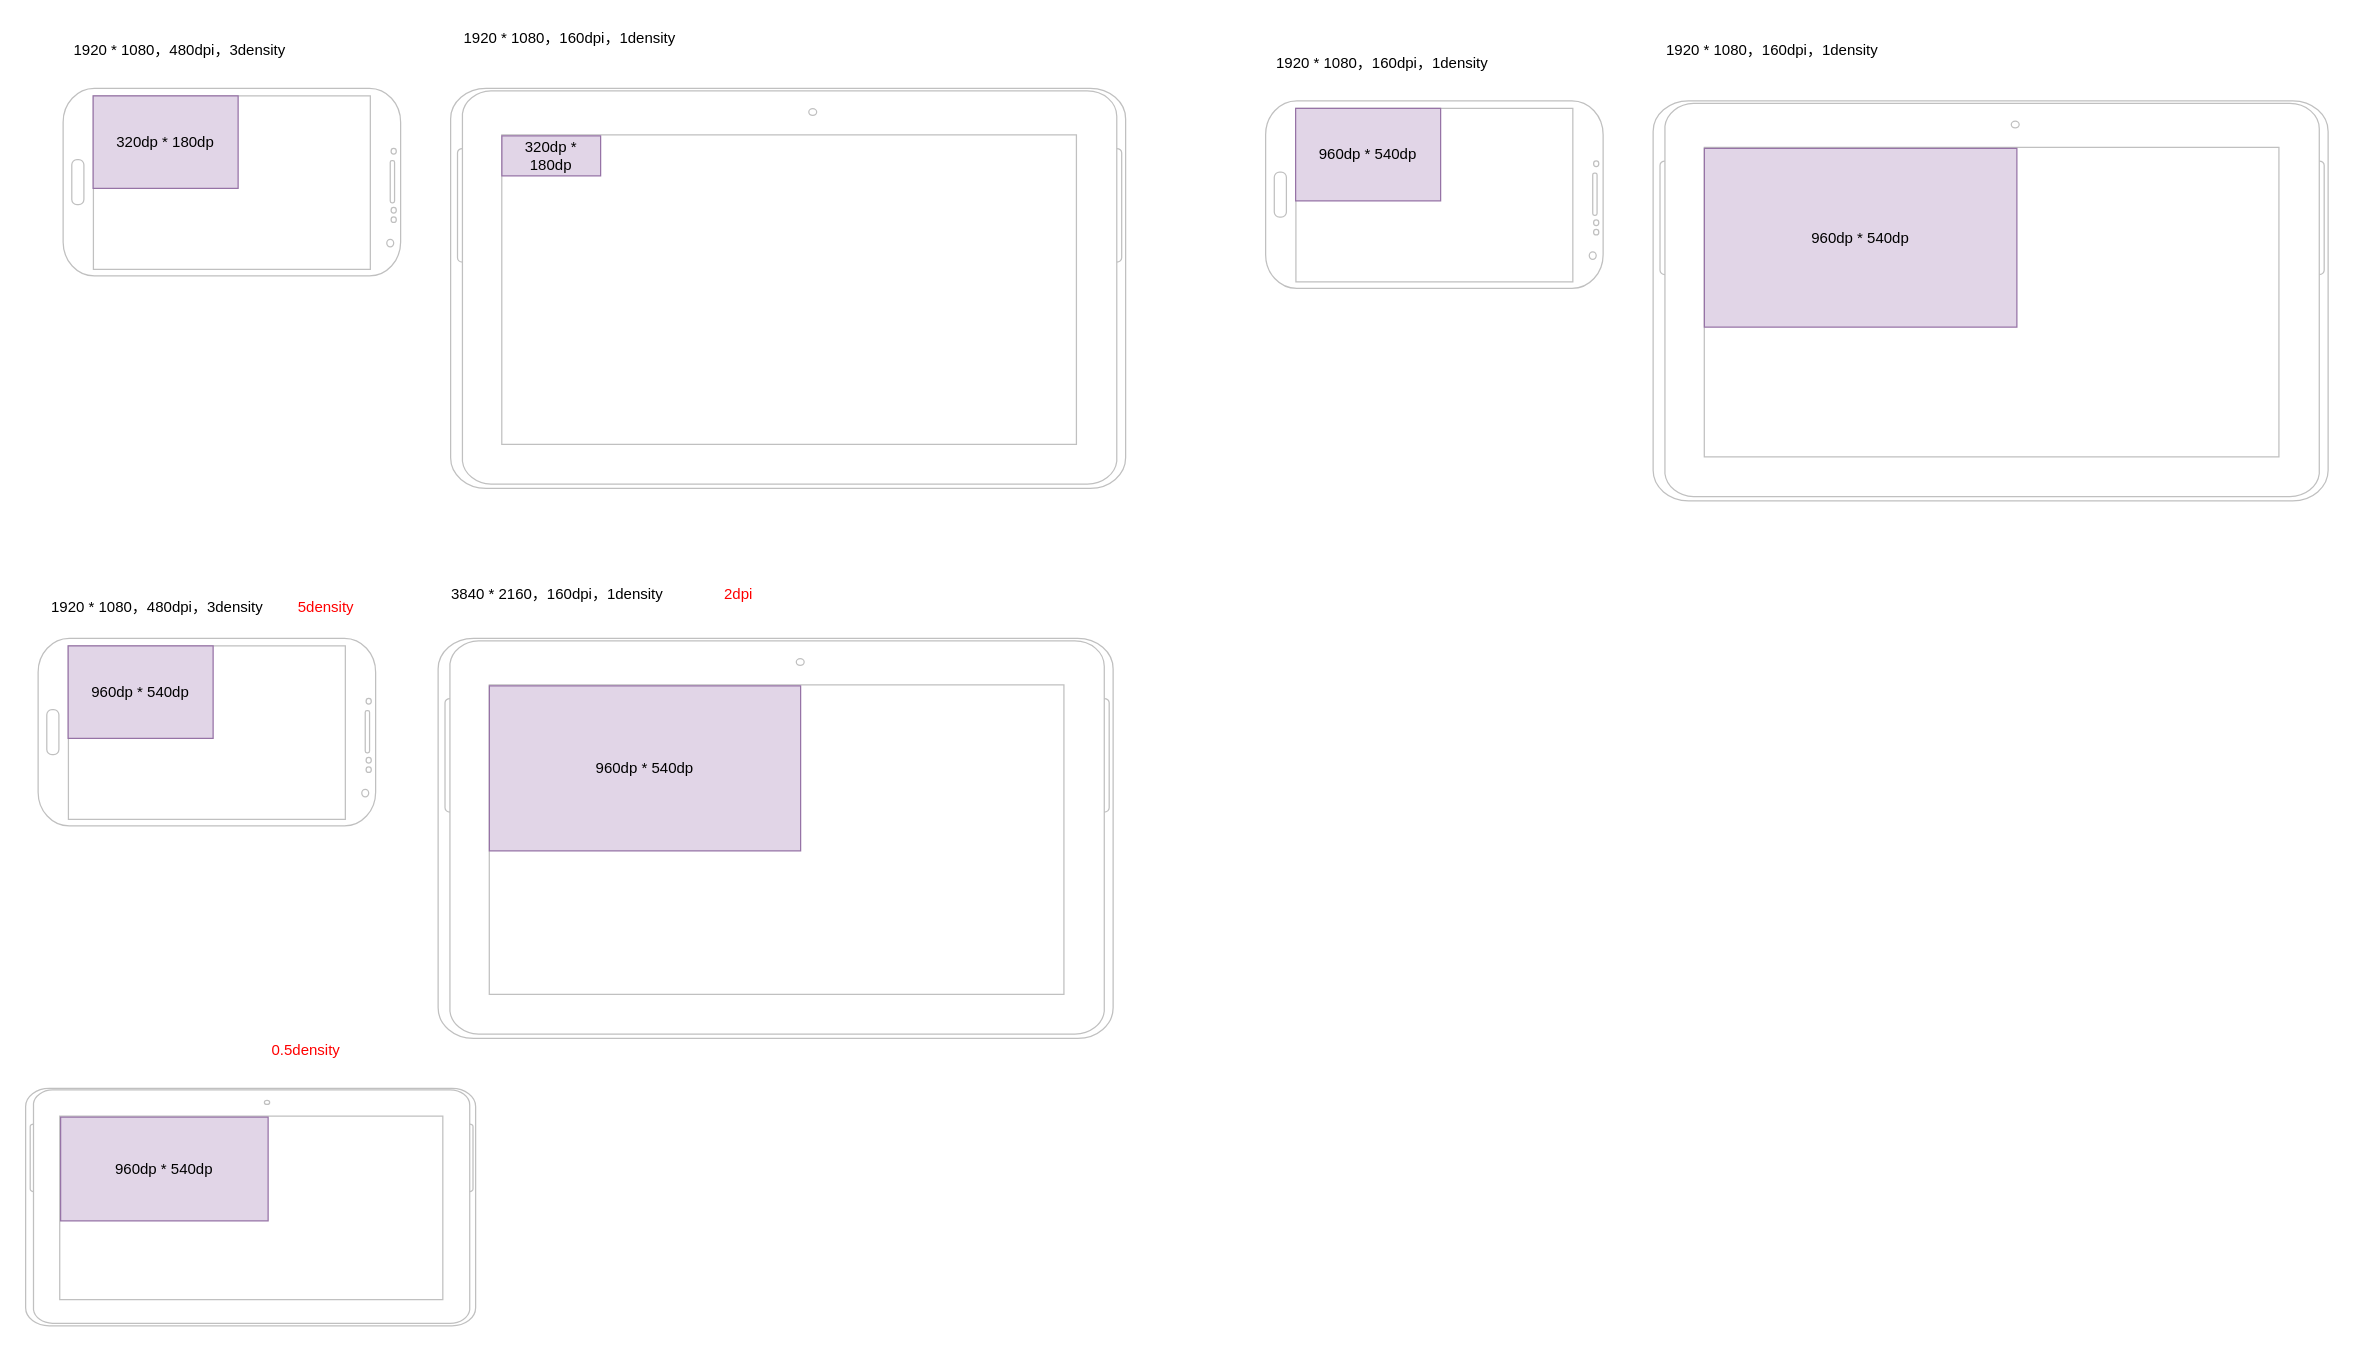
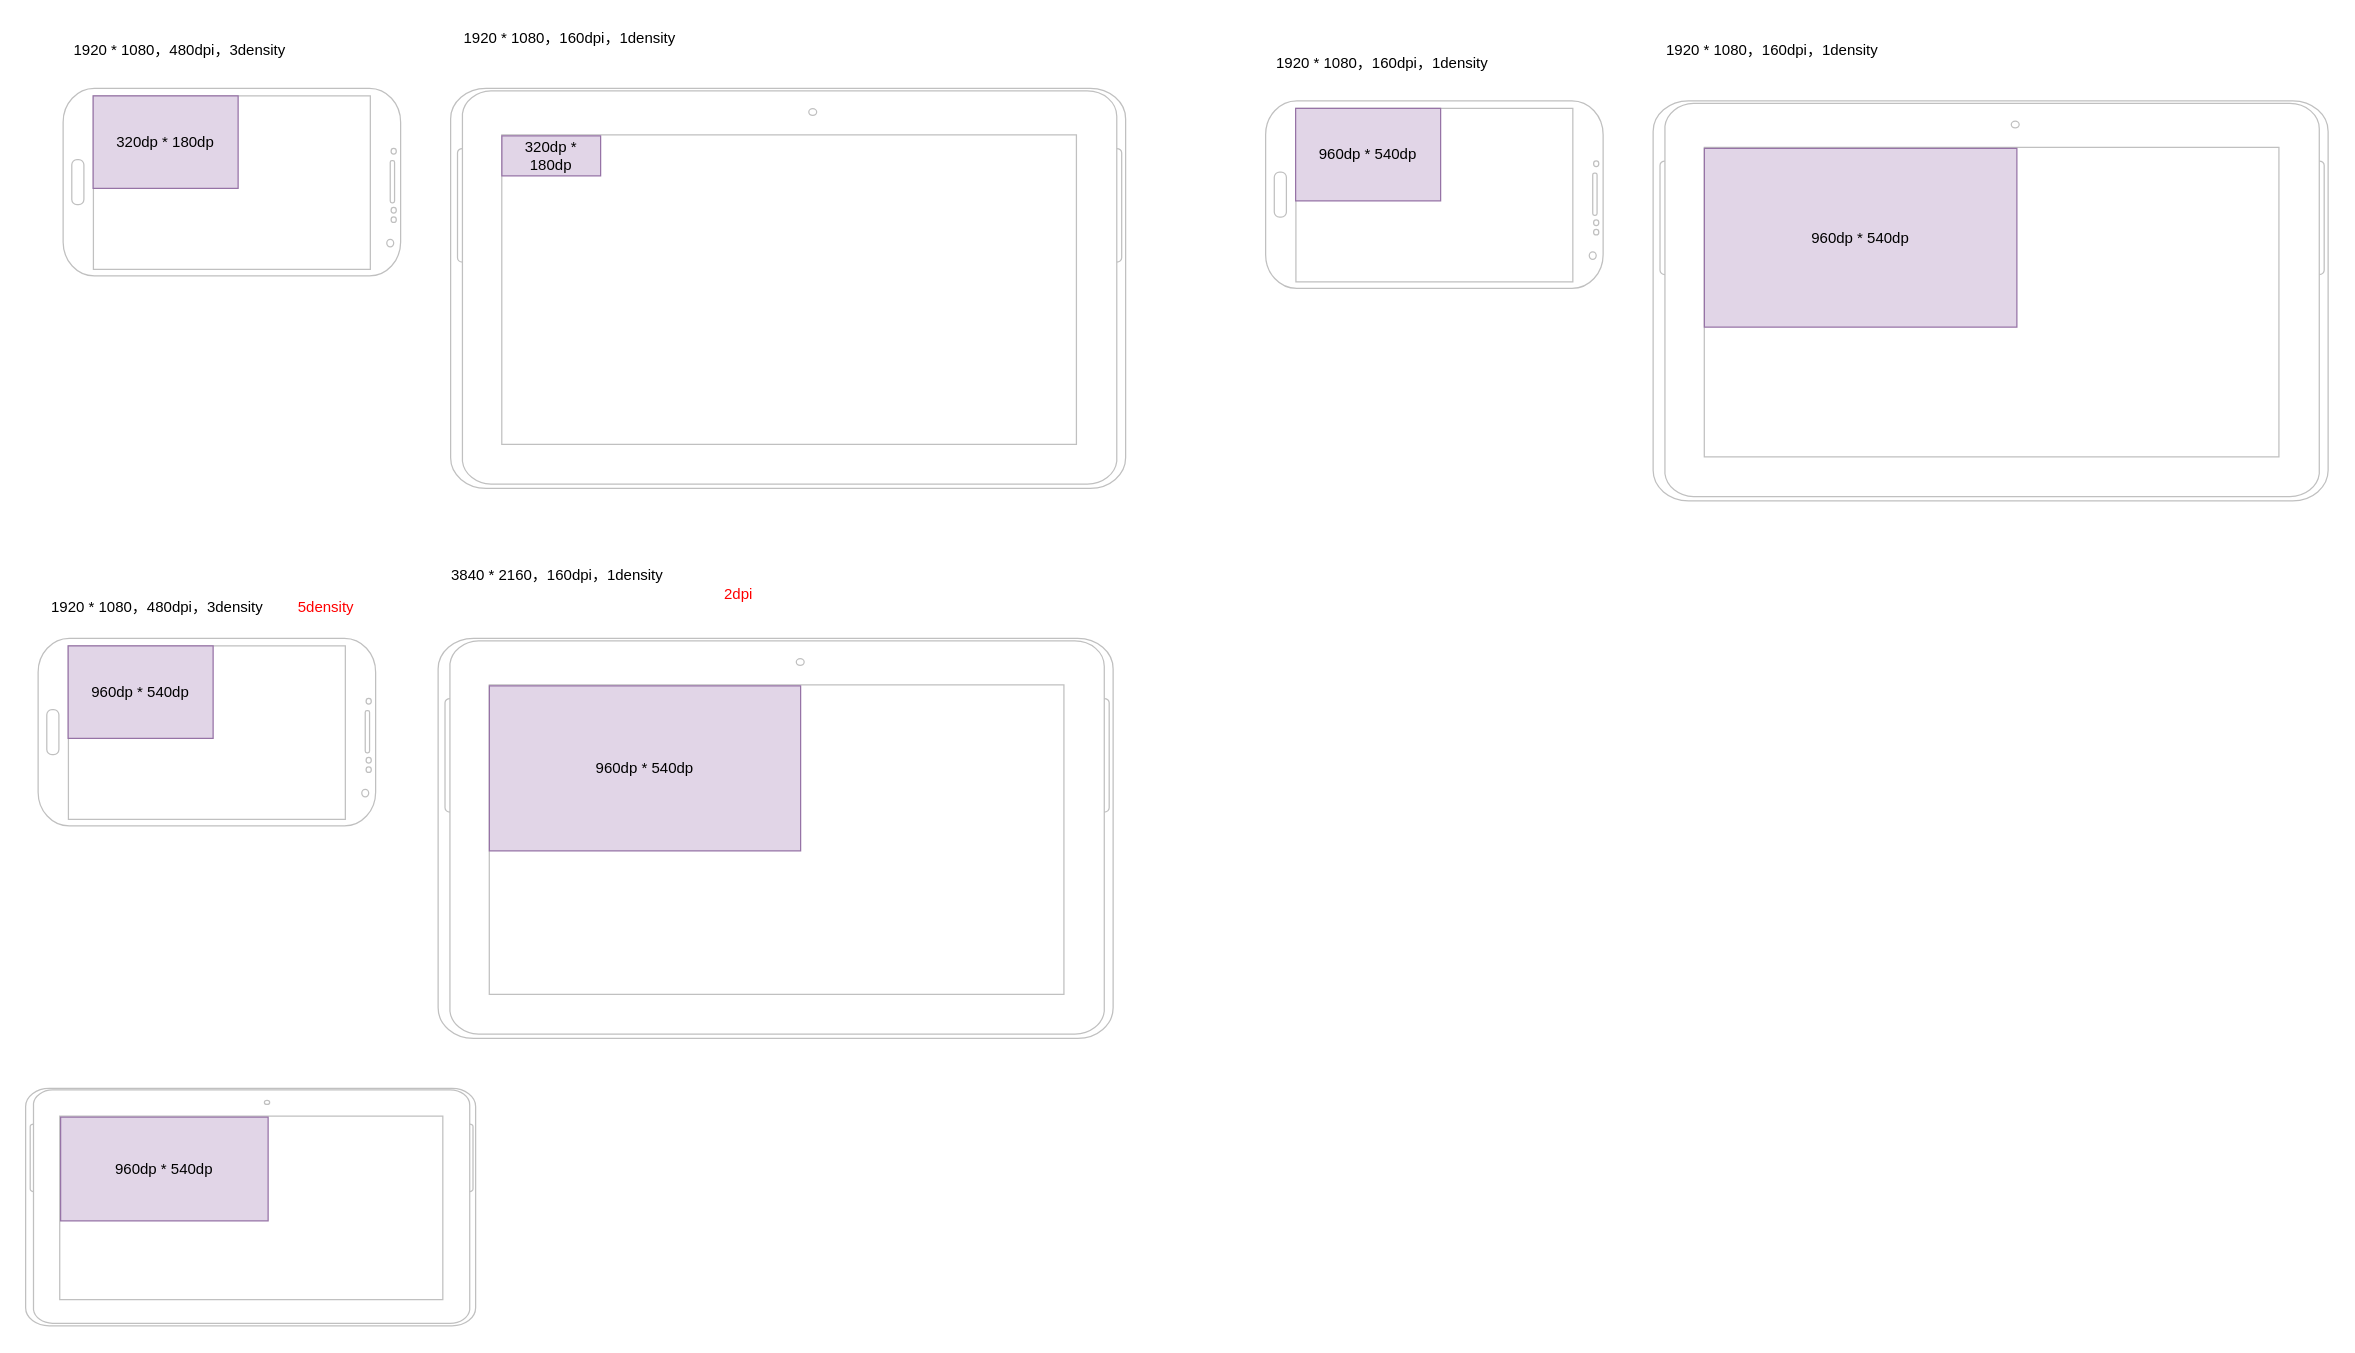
(557, 594) -> (557, 576)
(306, 1051) -> none
